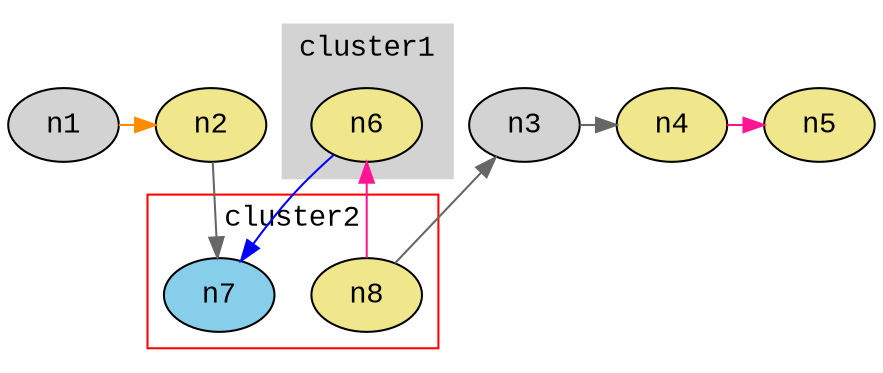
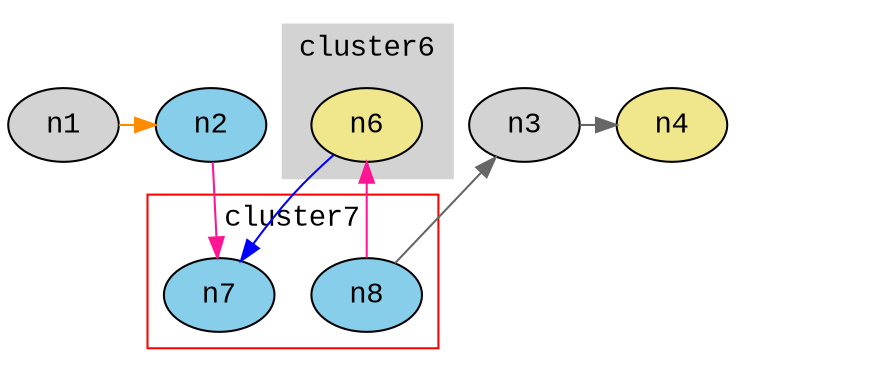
(368, 48) -> (368, 48)
(211, 125) -> (211, 125)
(819, 125) -> none
(215, 207) -> (215, 207)
(293, 218) -> (293, 218)
(367, 295) -> (367, 295)
